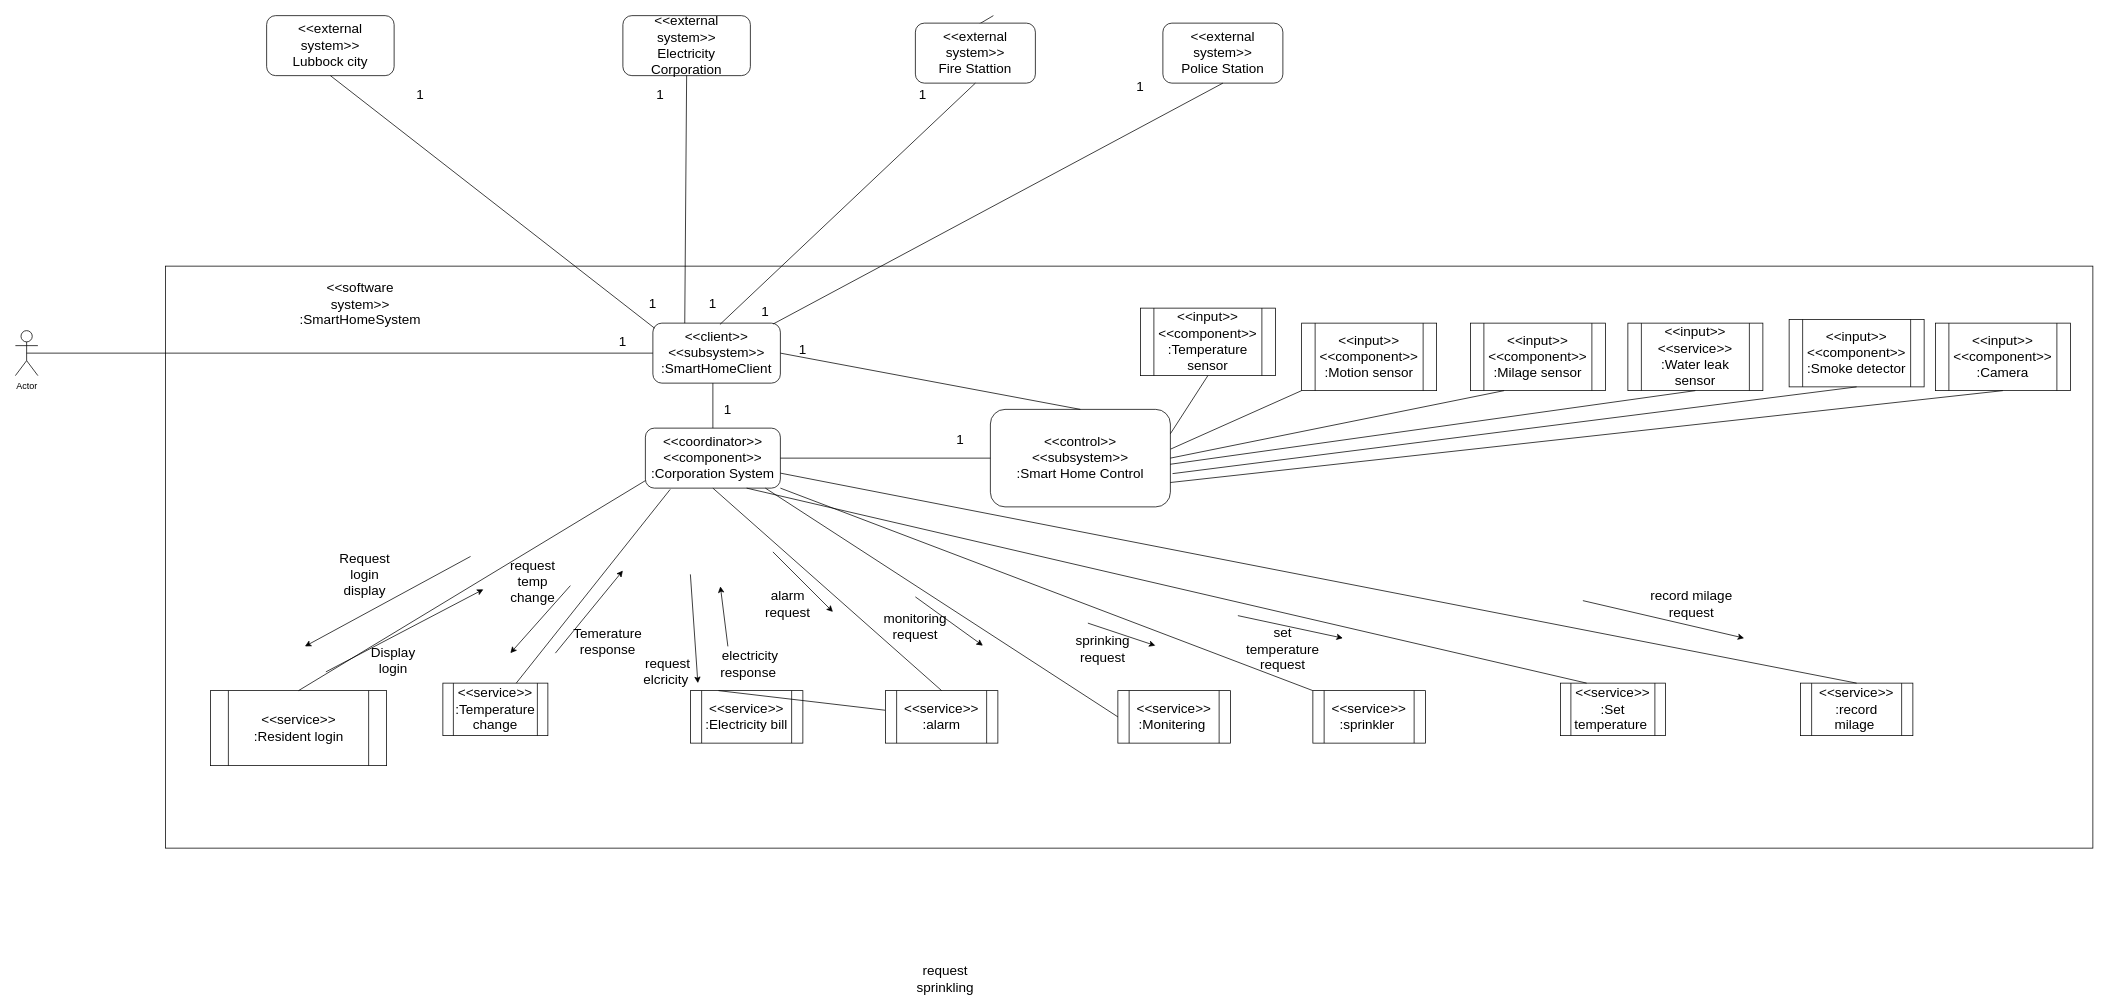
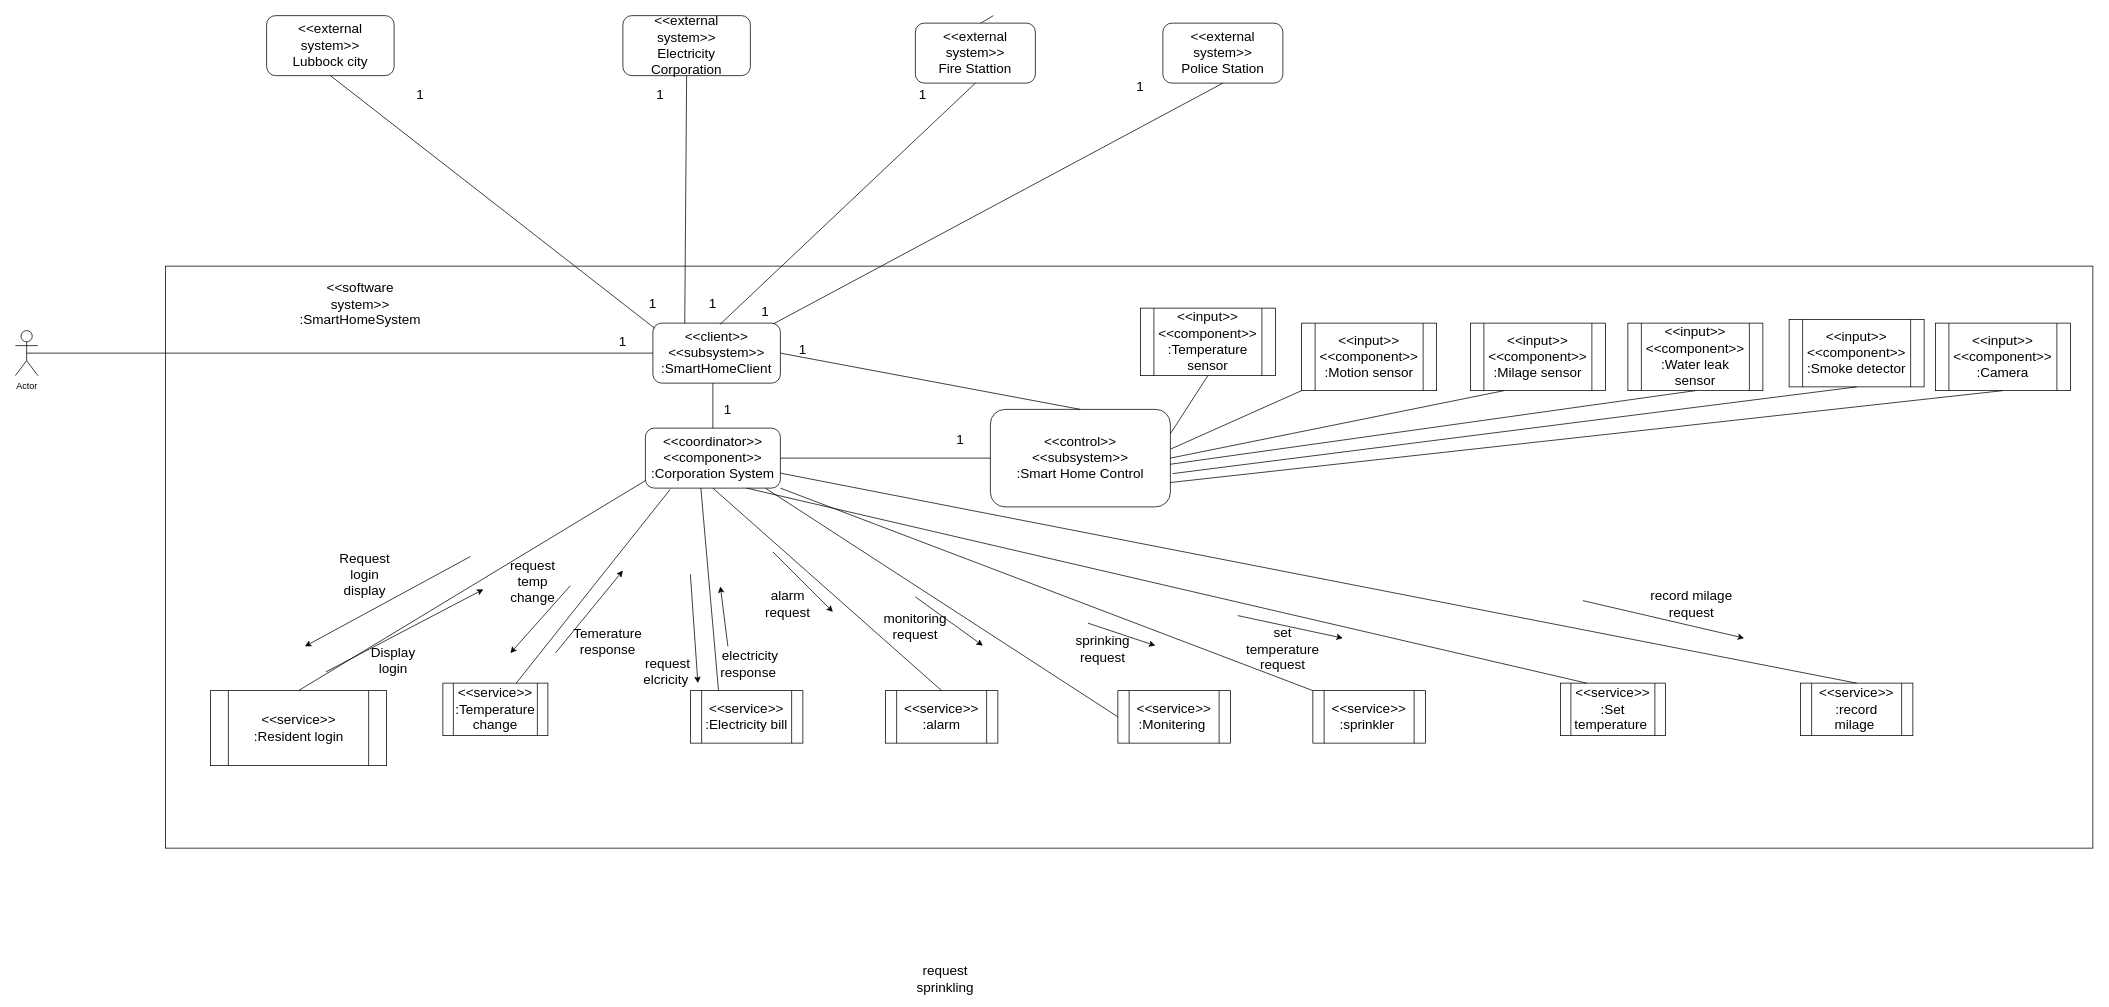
(1695, 357) -> (1695, 357)
(802, 700) -> (710, 590)
